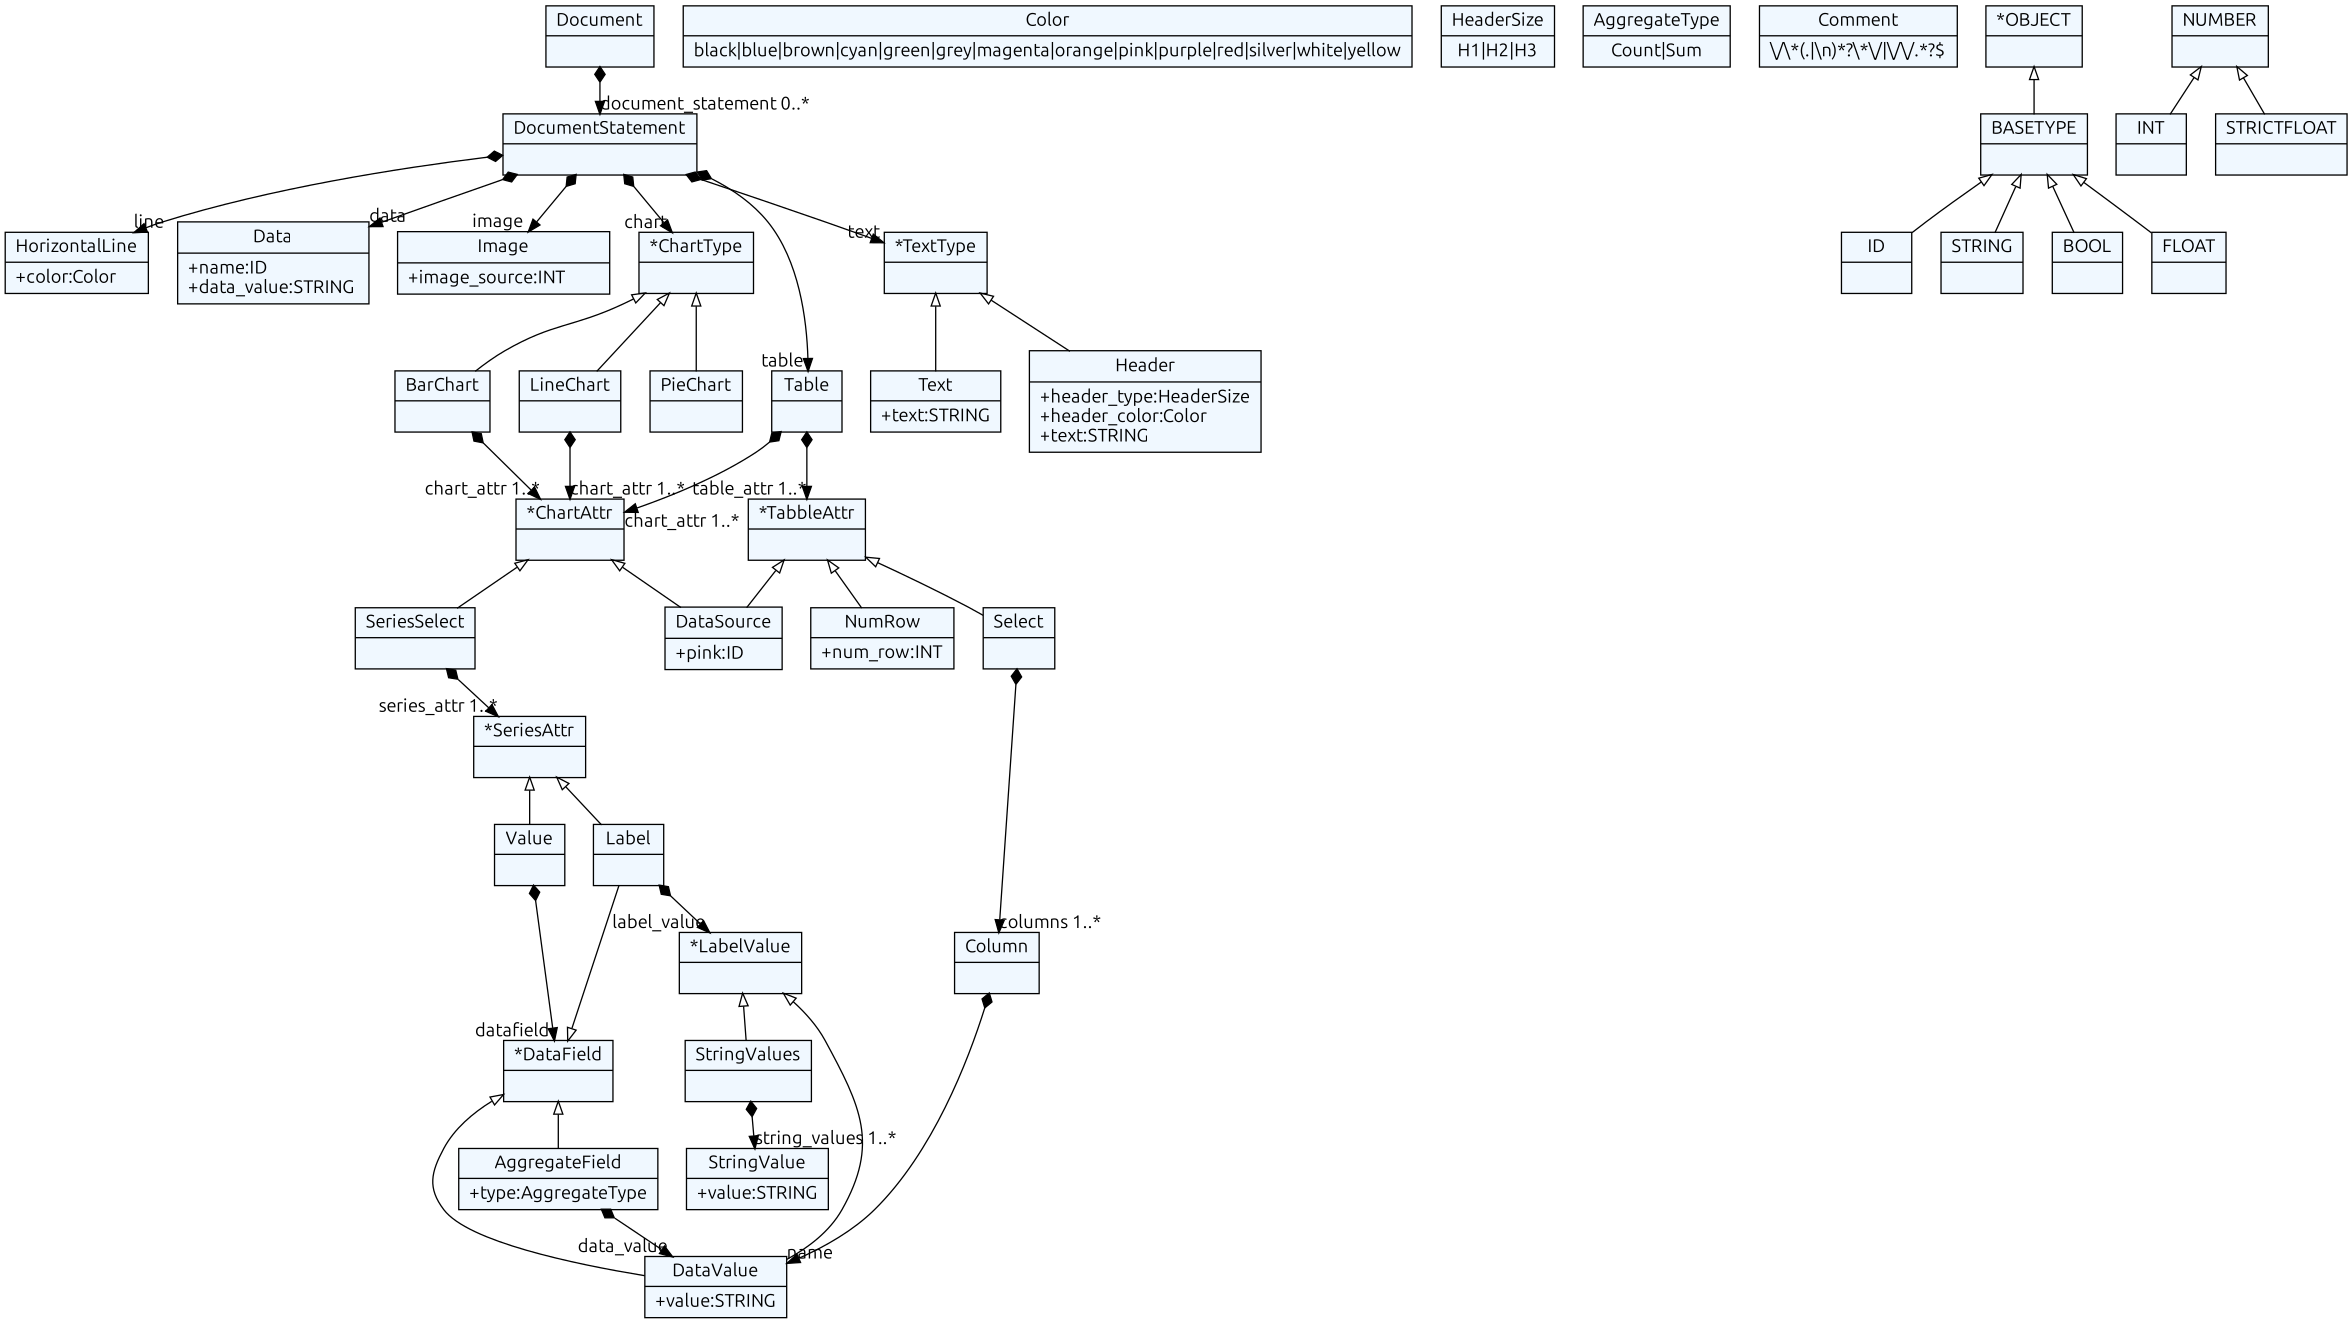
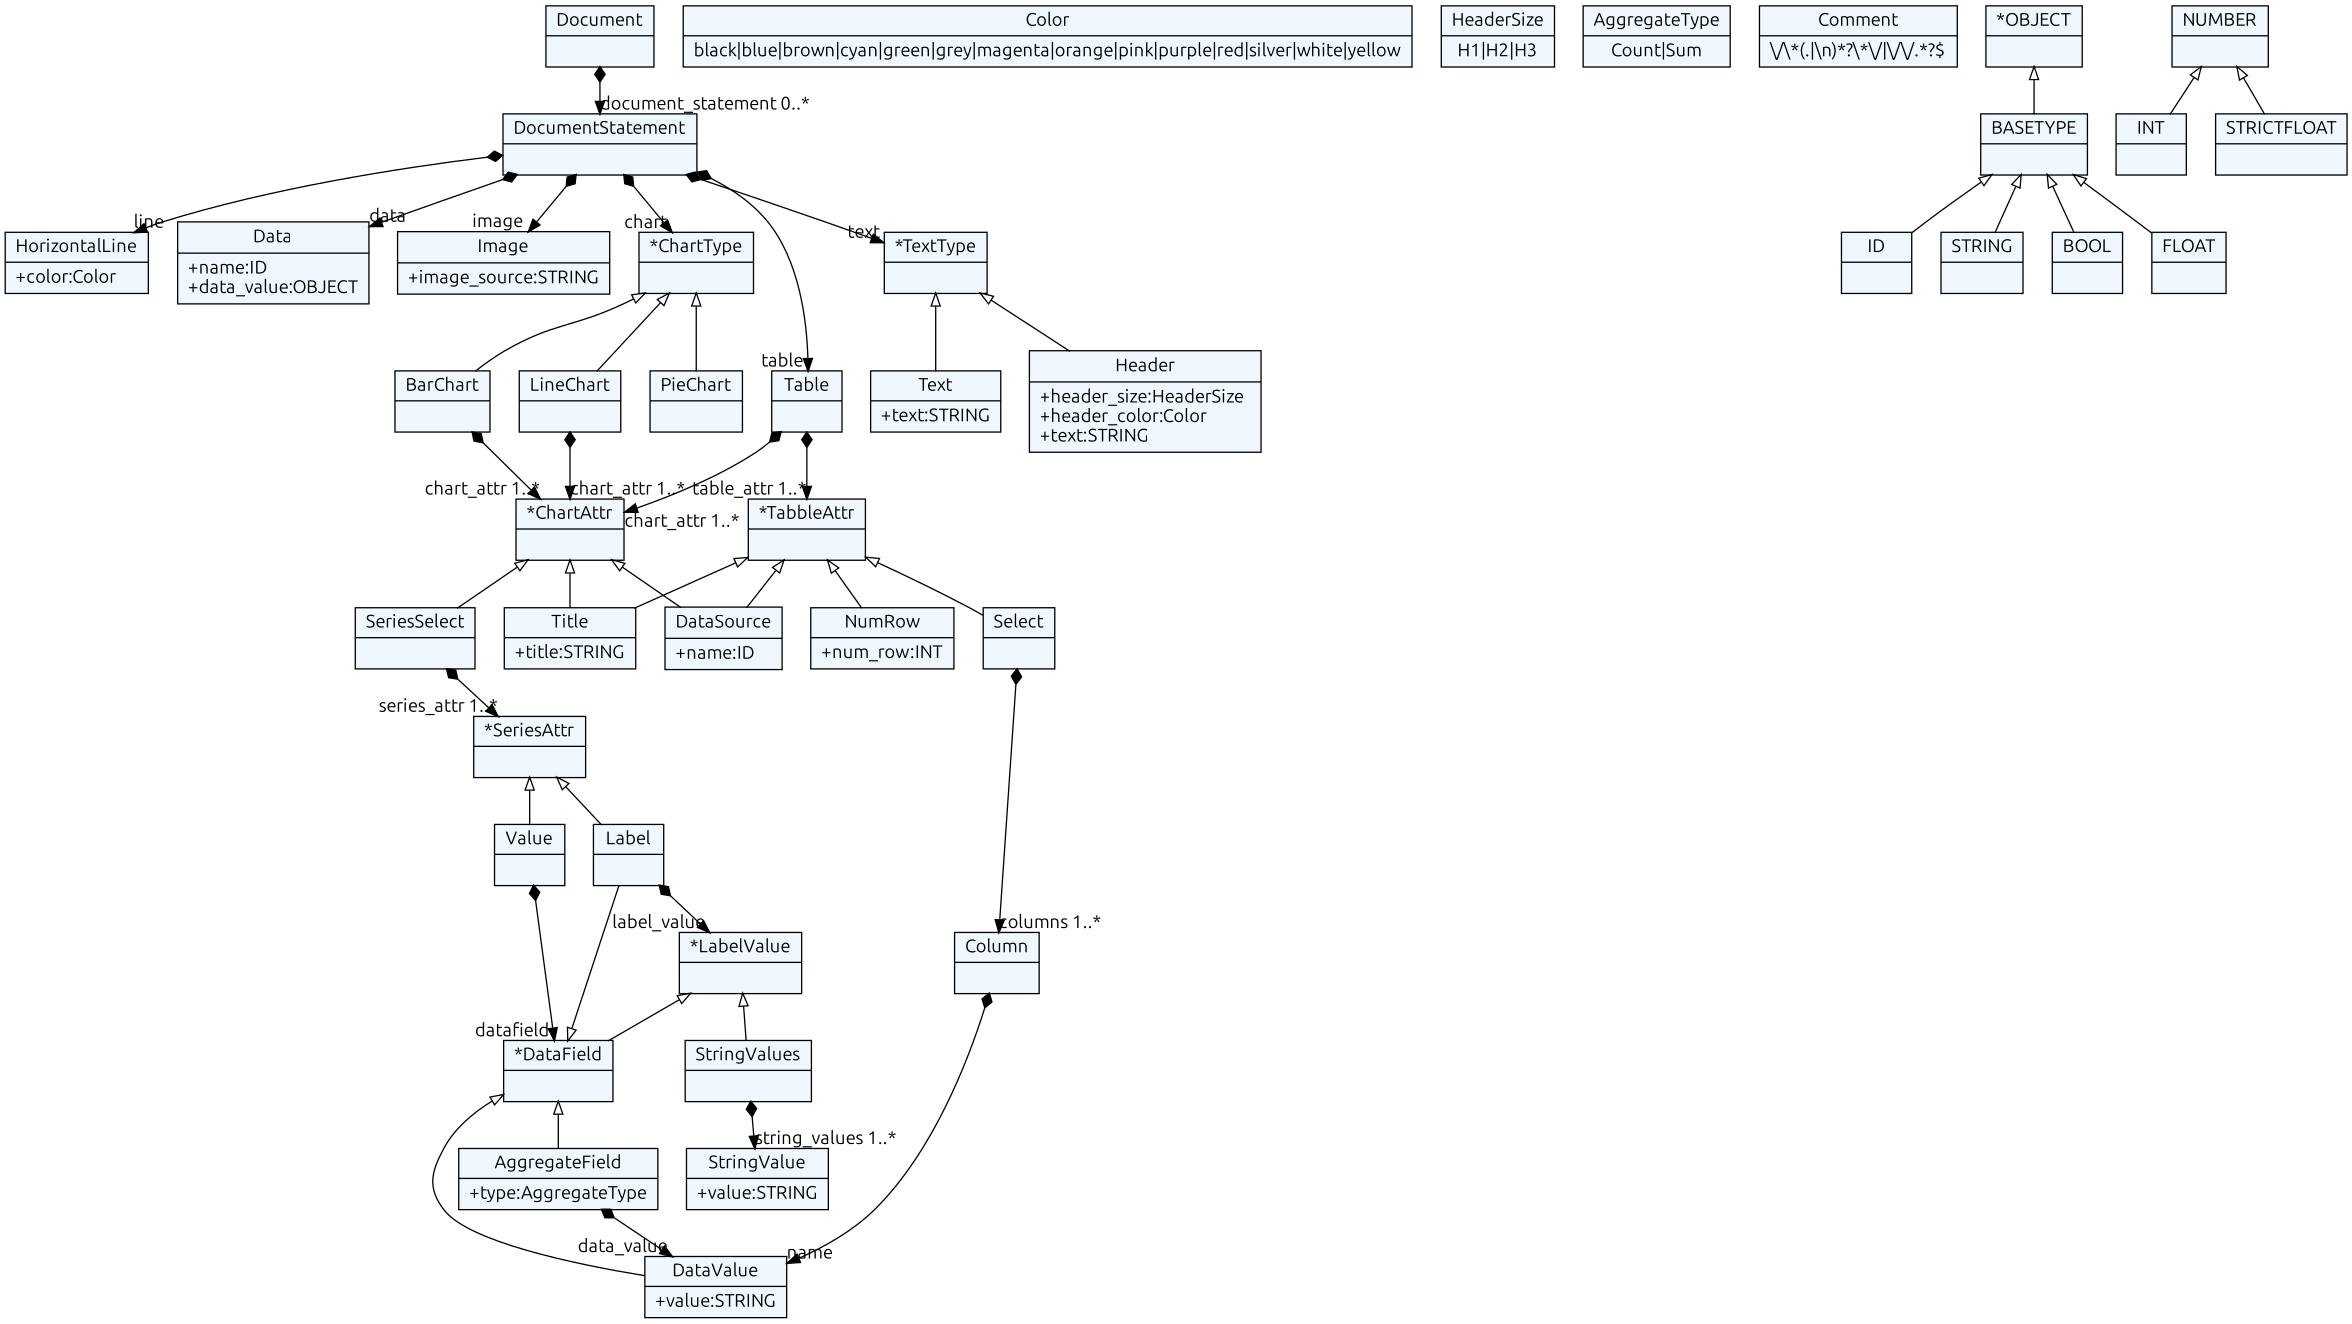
(487, 278) -> (504, 278)
(271, 288) -> (273, 288)
(1145, 397) -> (1142, 397)
none -> (570, 638)
(710, 653) -> (715, 653)
(862, 1135) -> (643, 1020)
